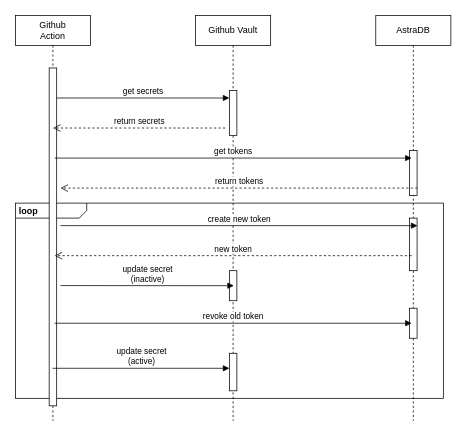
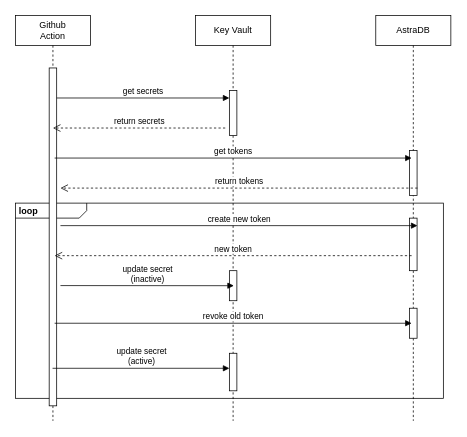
(233, 30) -> (233, 30)
